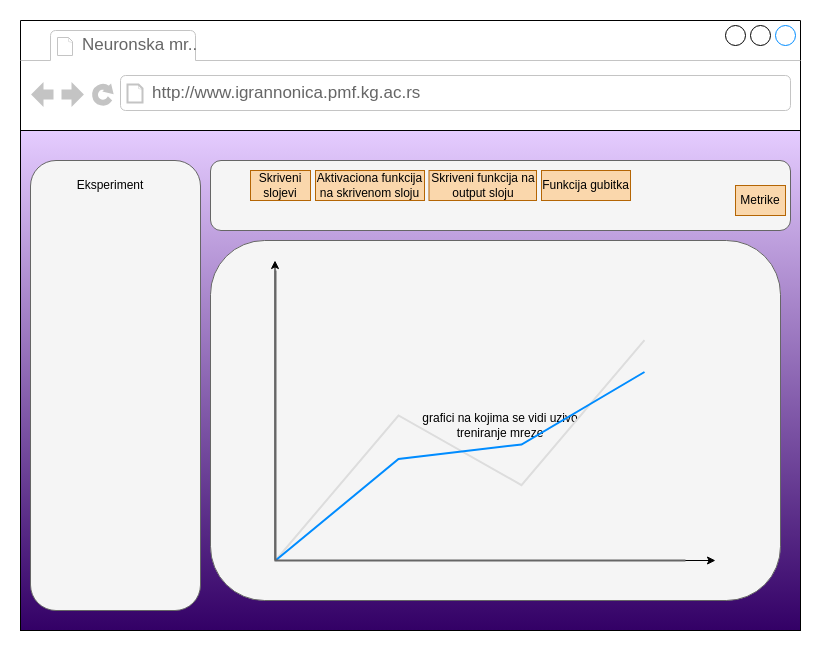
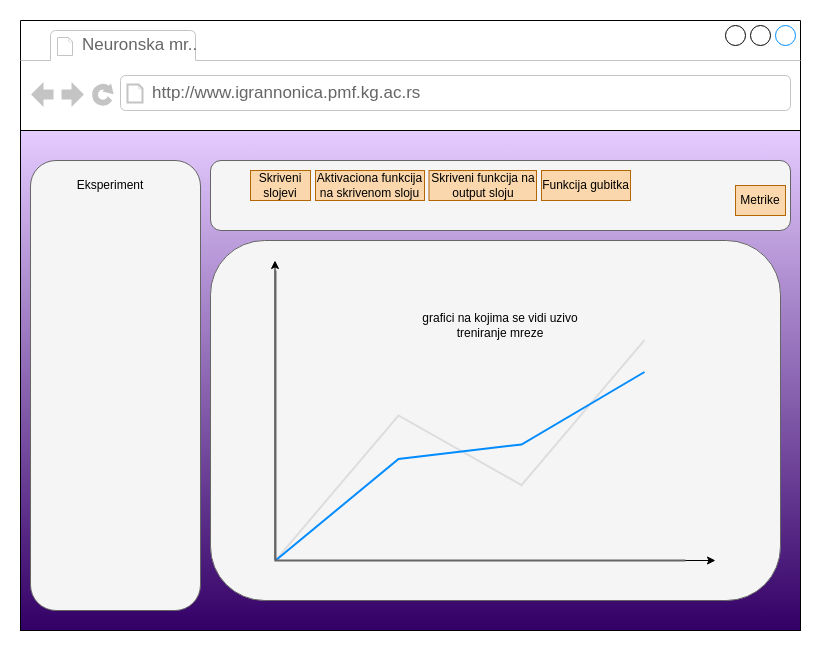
(501, 426) -> (501, 326)
